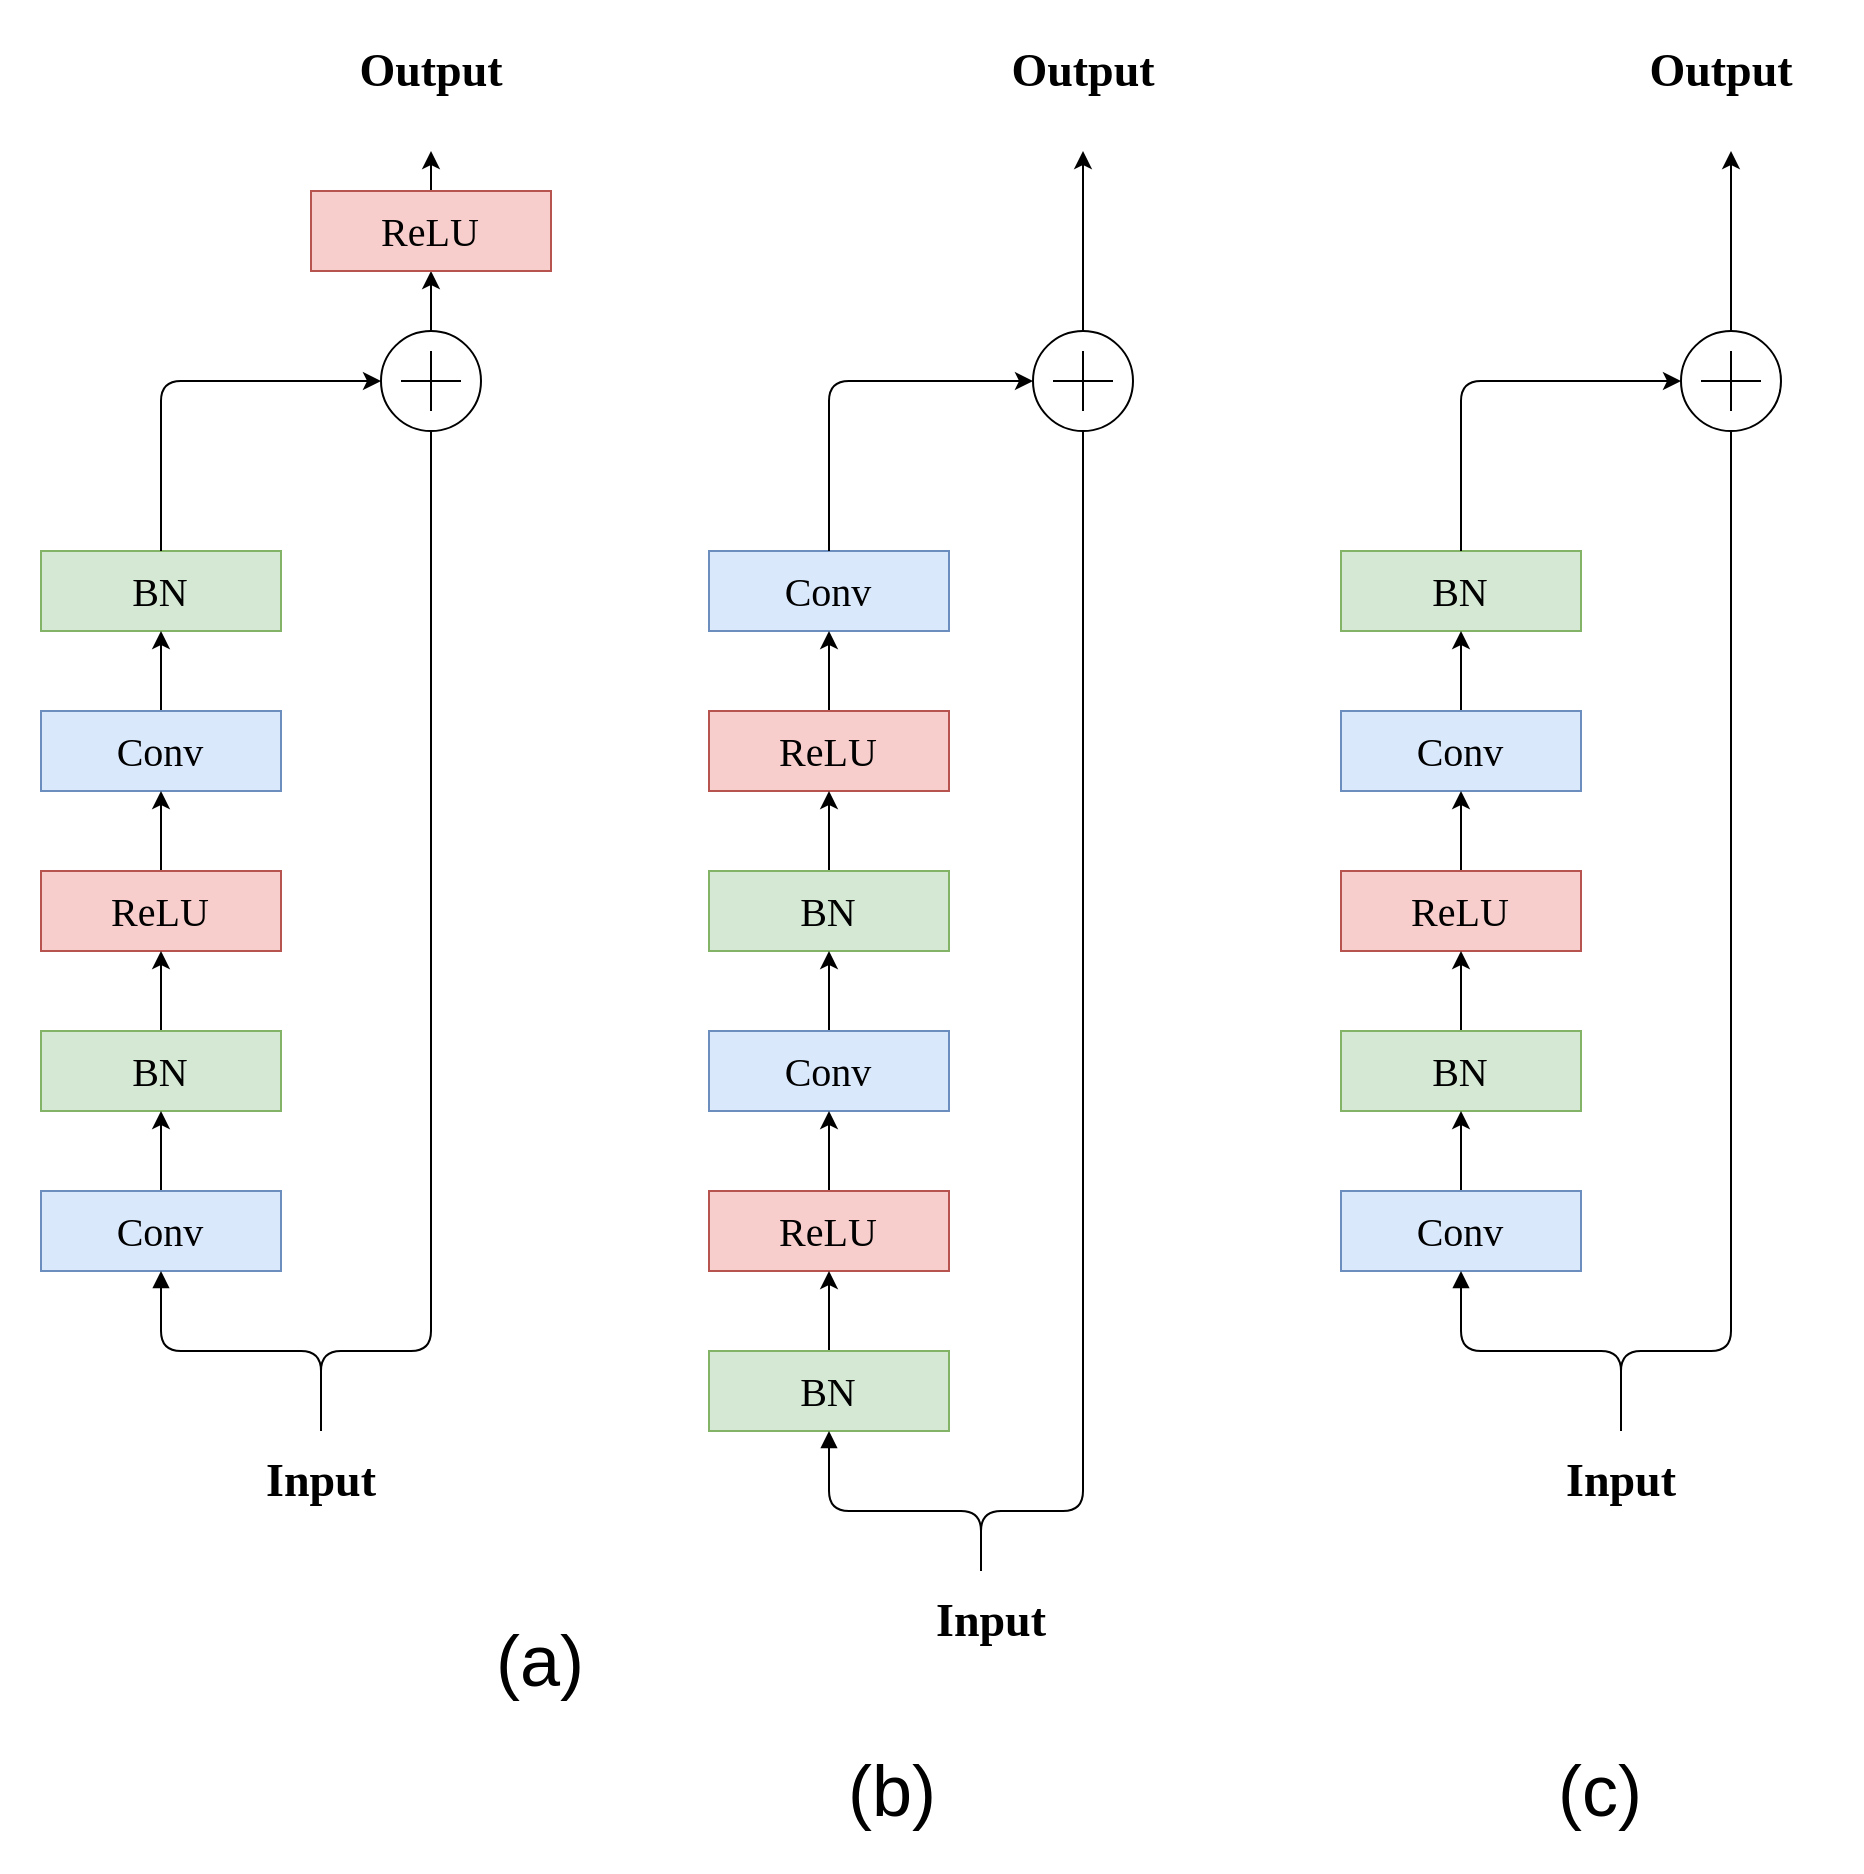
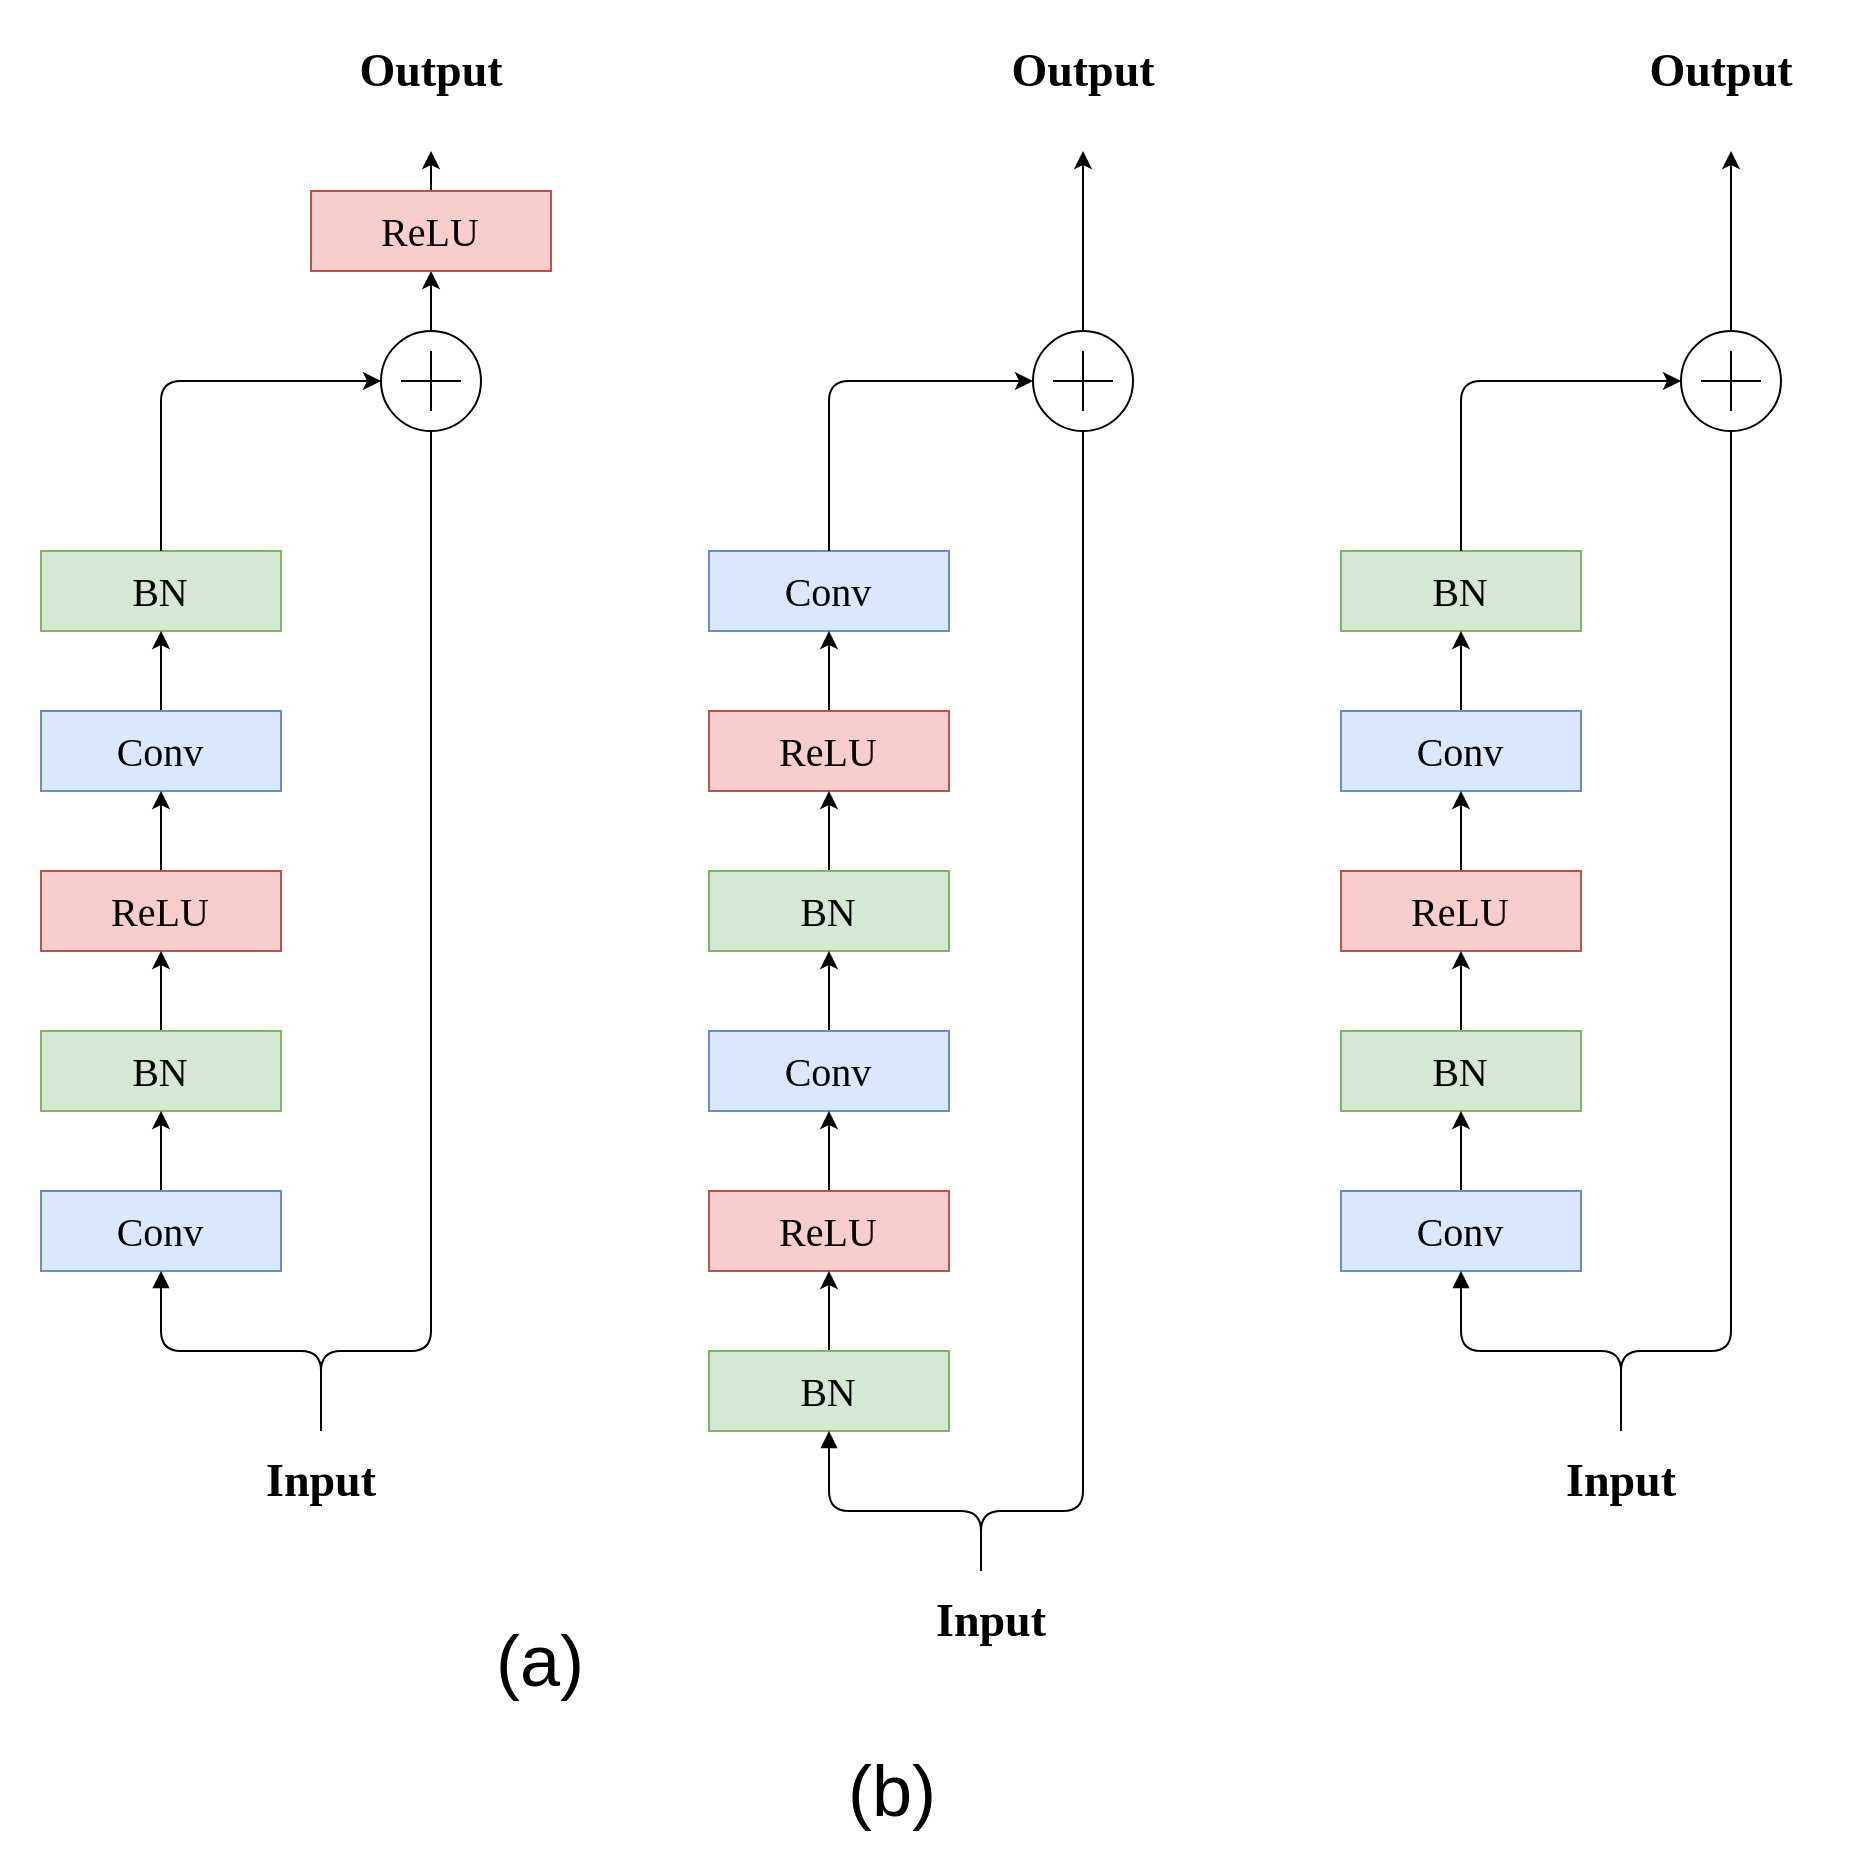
(1601, 1791) -> none
